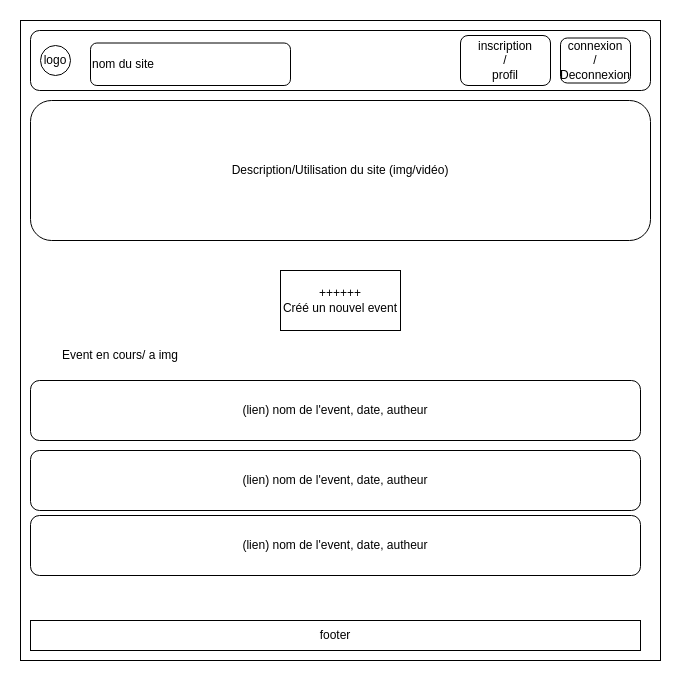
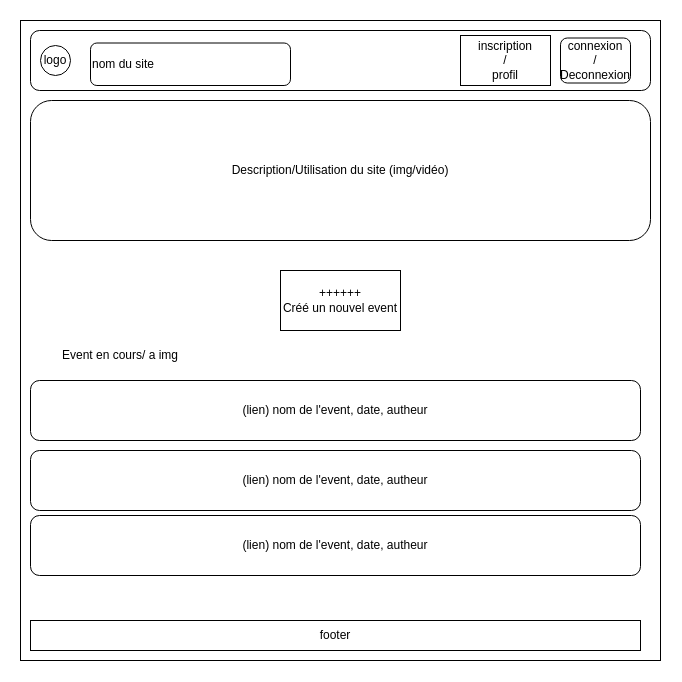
(506, 61) -> (506, 61)
